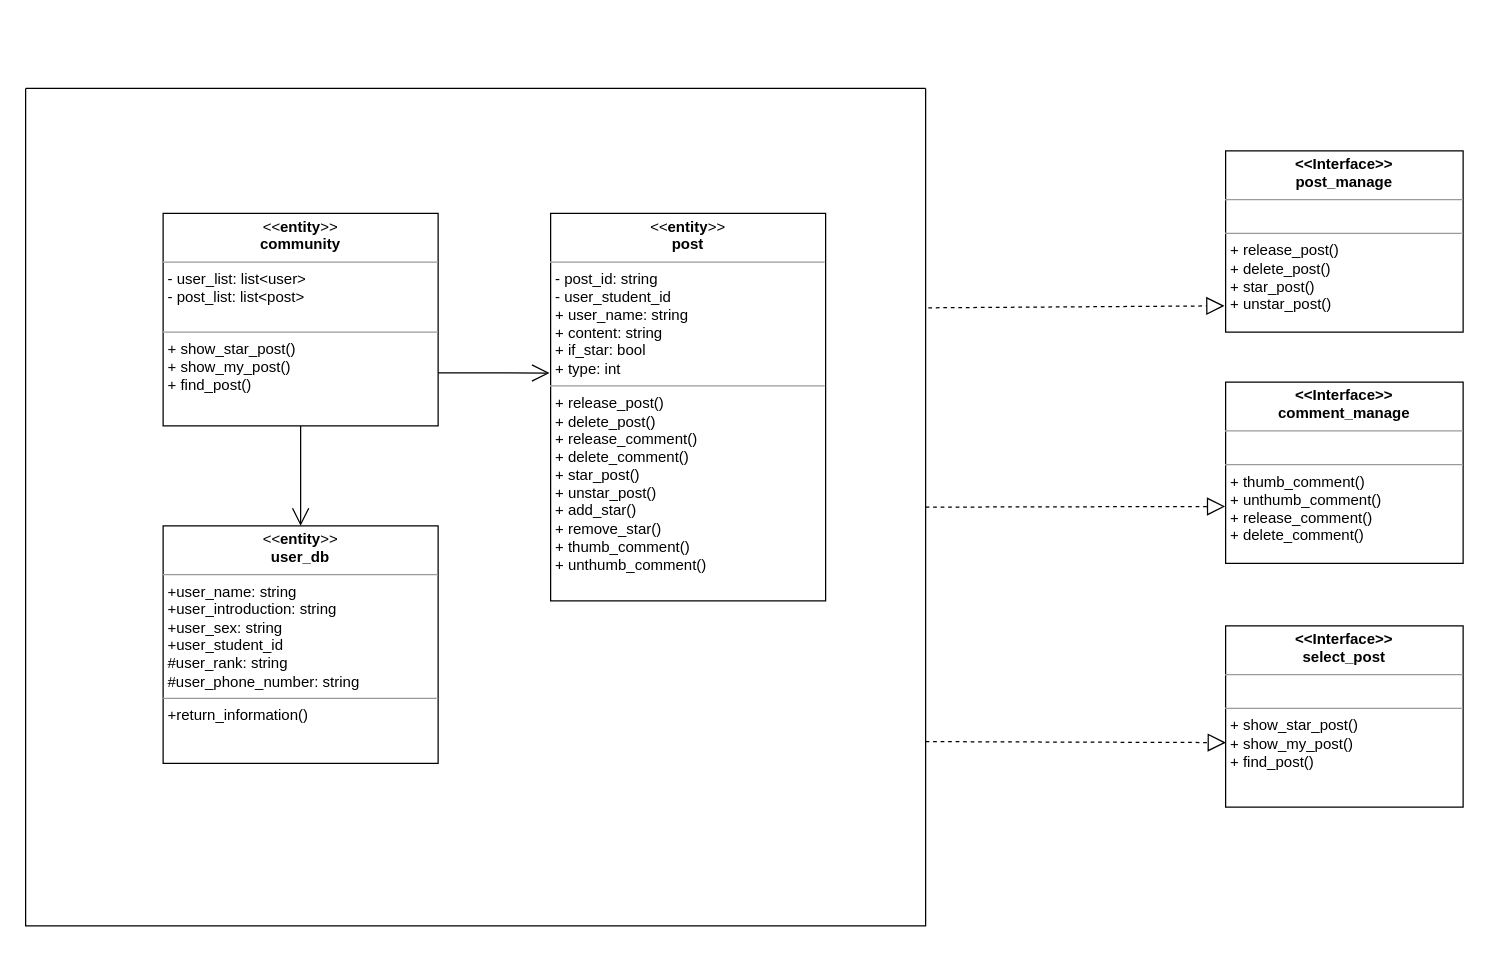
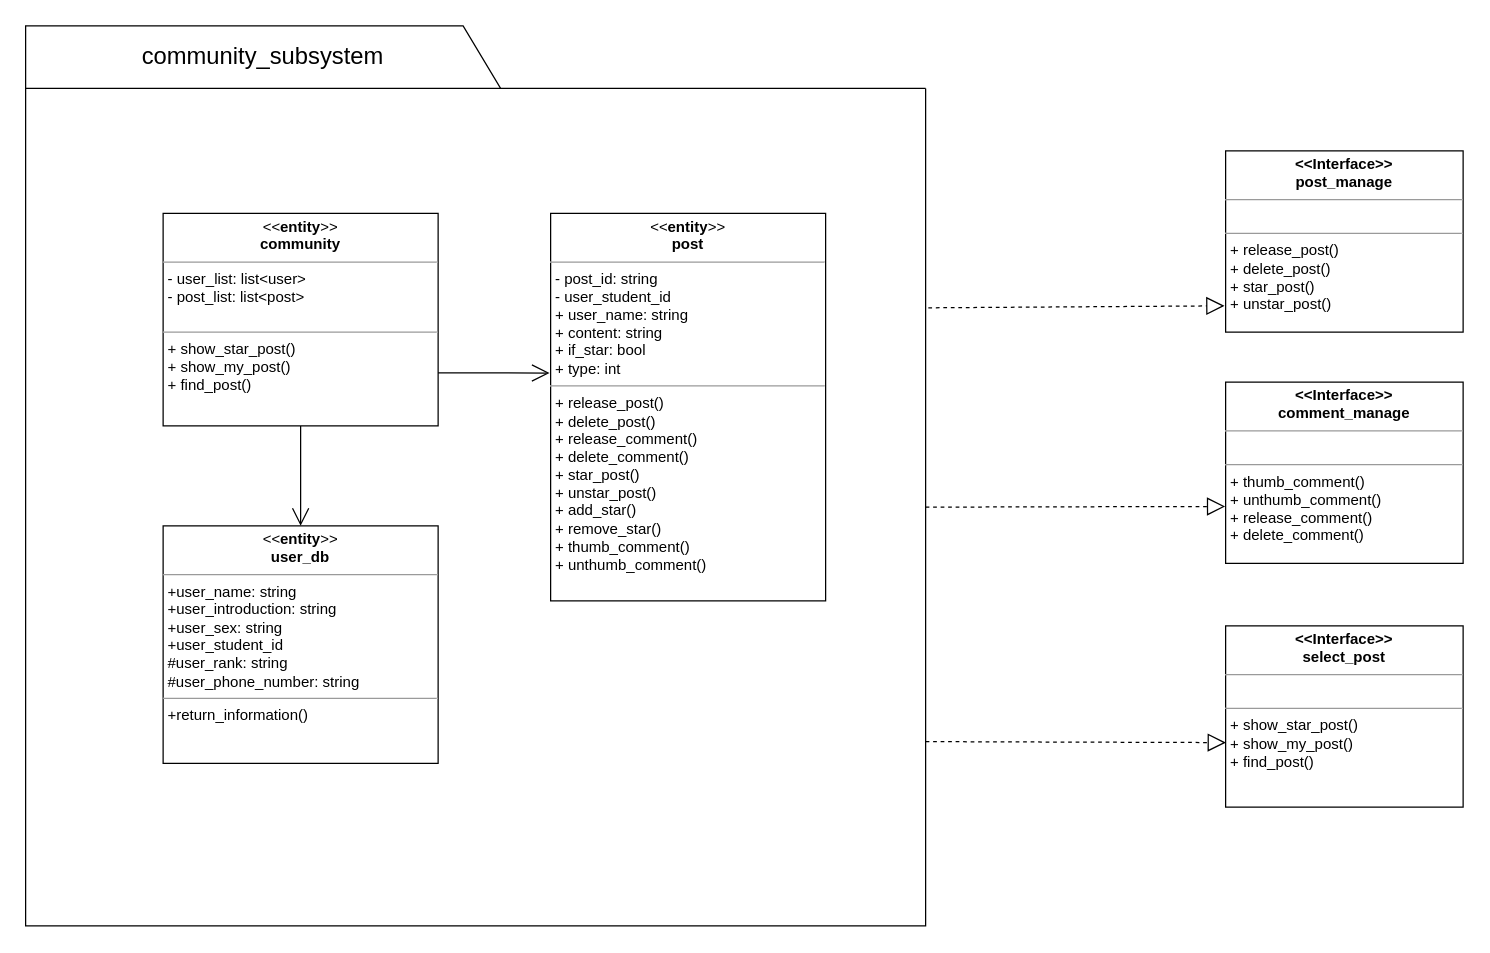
none -> (263, 57)
